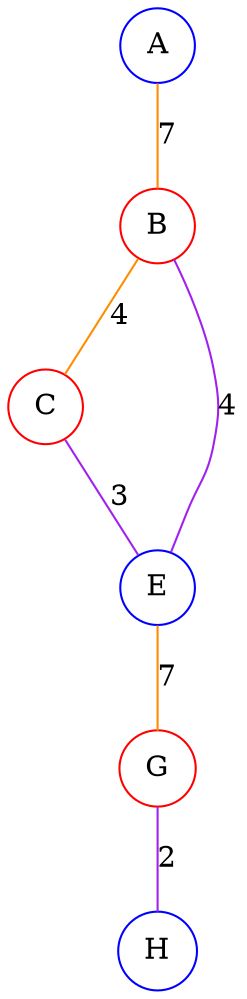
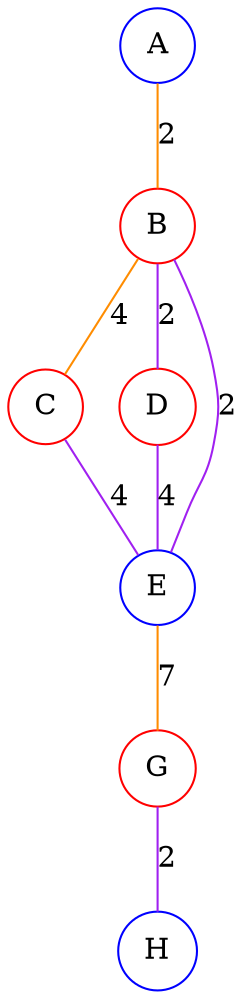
(168, 136) -> (168, 136)
none -> (158, 407)
(228, 407) -> (228, 407)
(120, 497) -> (120, 497)
